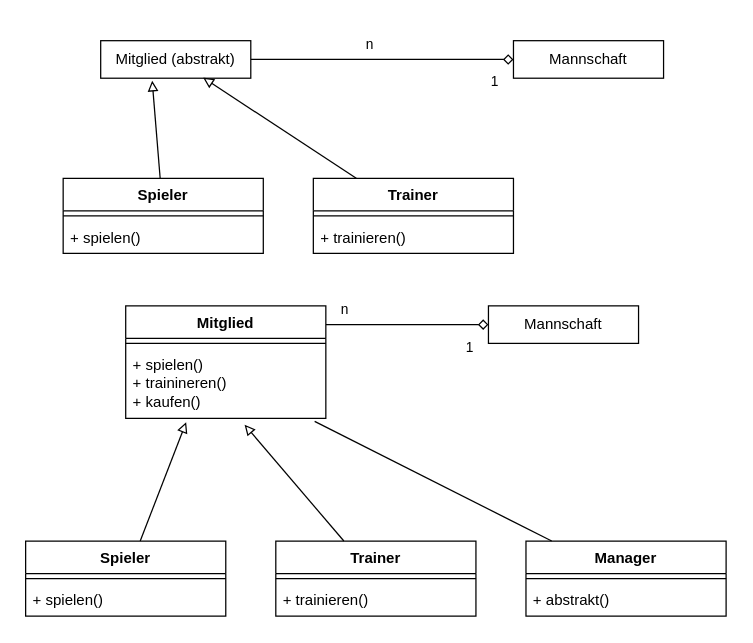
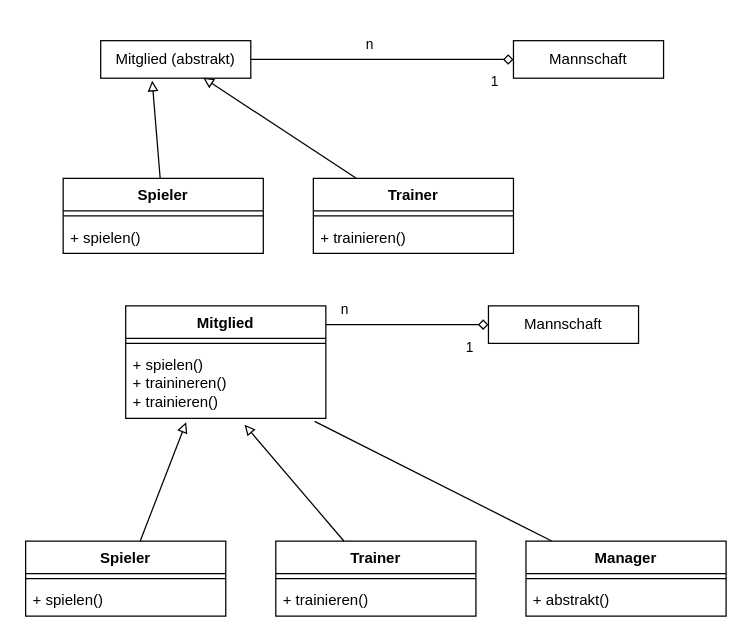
(190, 384) -> (190, 384)
